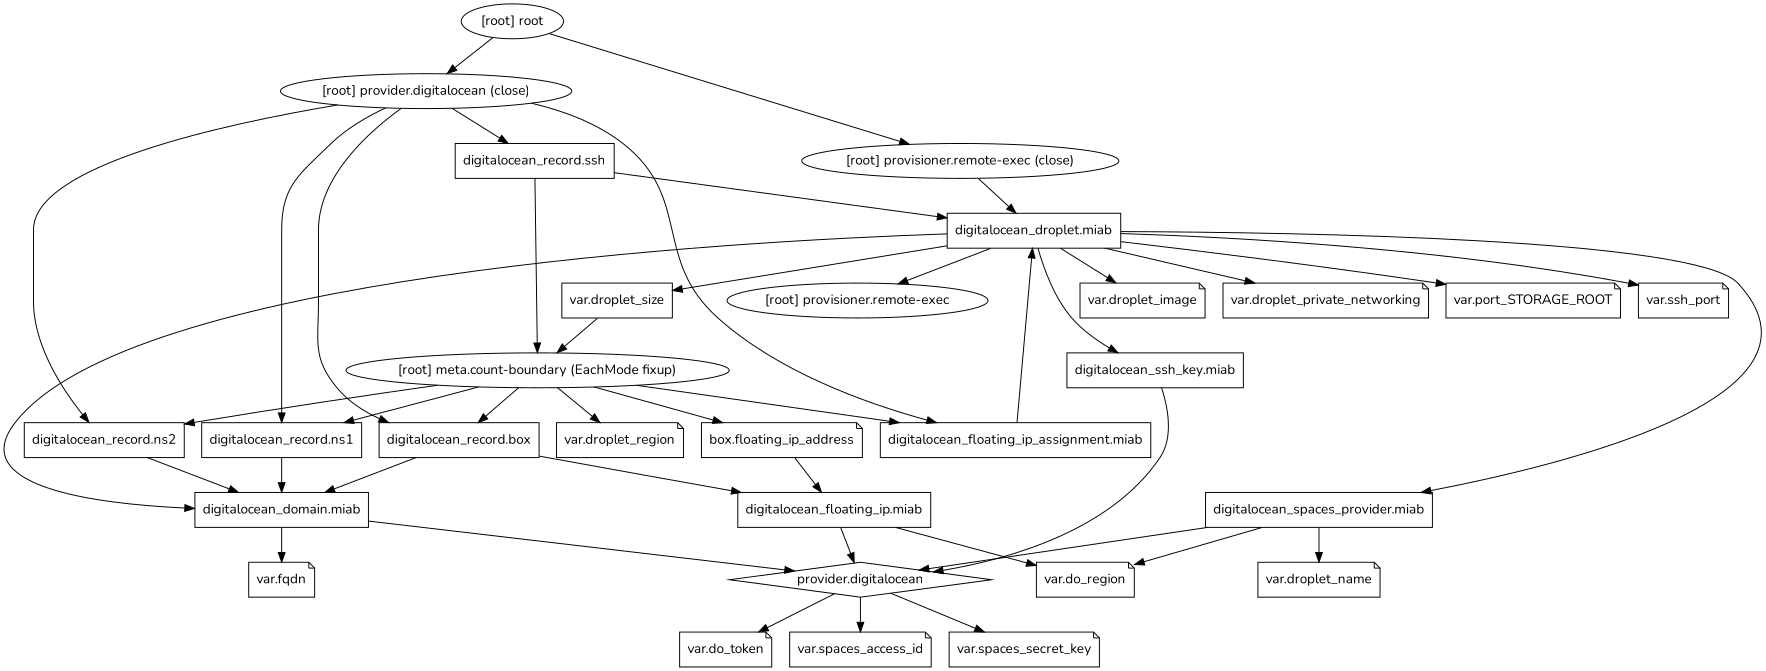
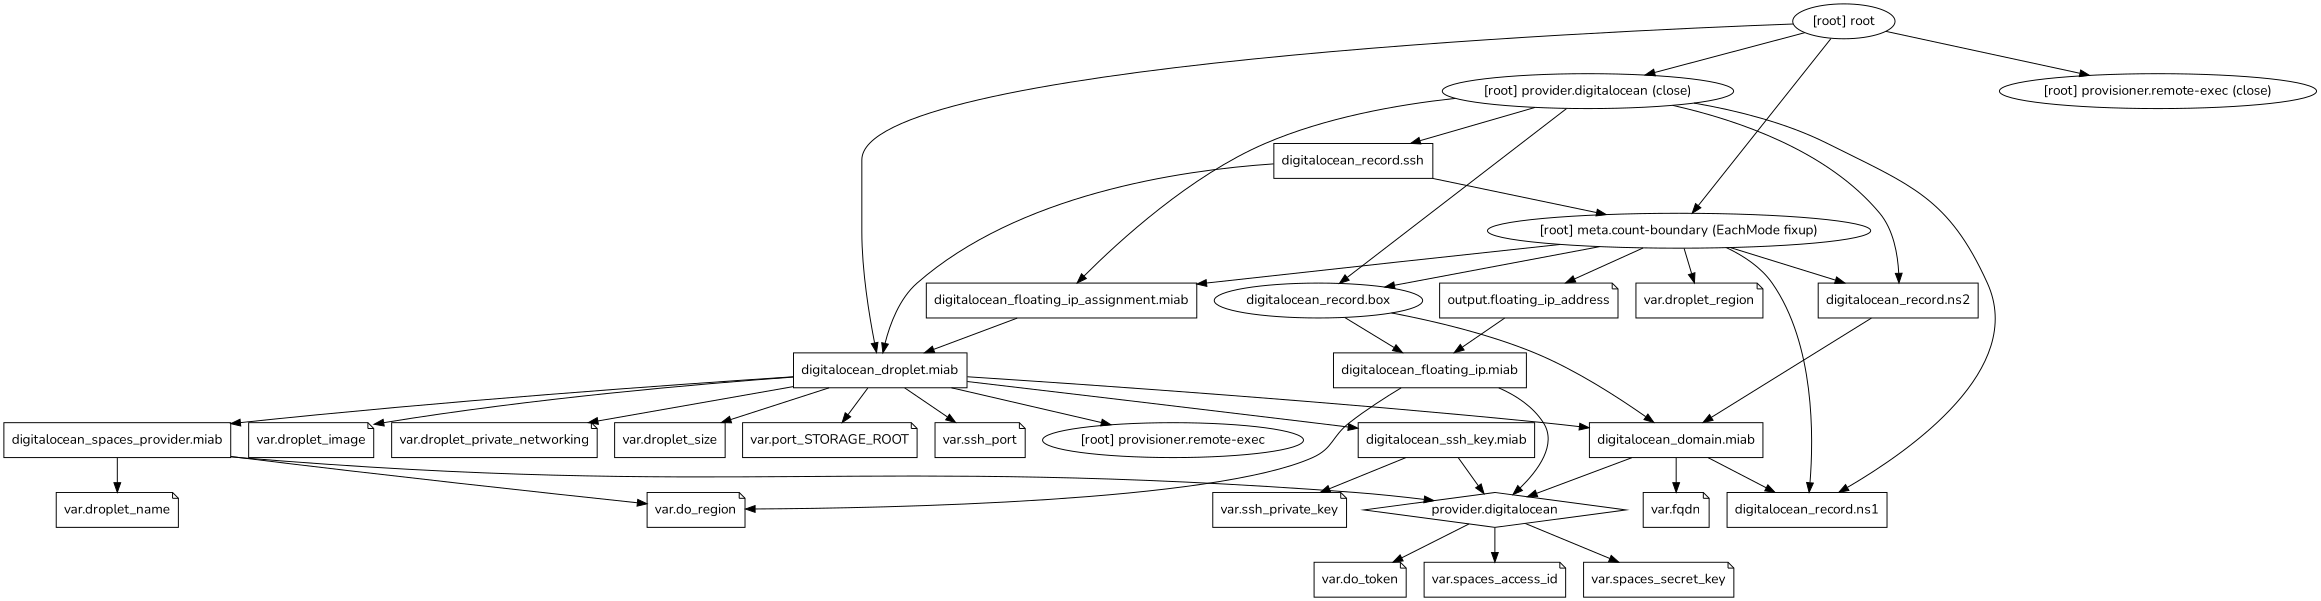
(993, 192) -> (1226, 62)
(581, 332) -> (1761, 126)
(459, 440) -> (1318, 301)
(782, 440) -> (1529, 301)
(282, 470) -> (1737, 473)
none -> (1280, 510)
